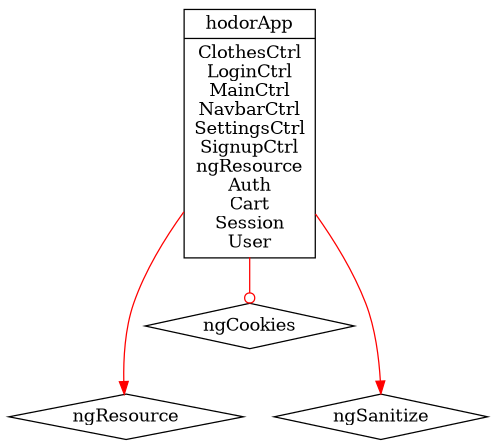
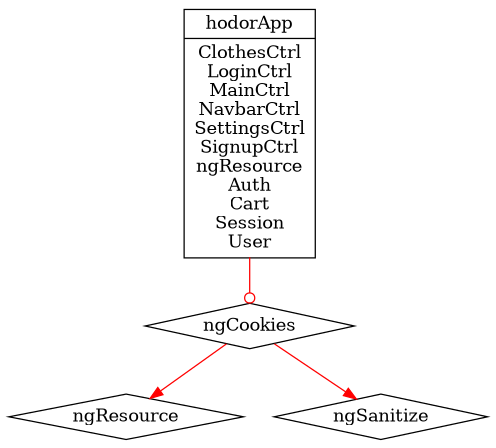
(138, 291) -> (193, 367)
(361, 292) -> (310, 368)
